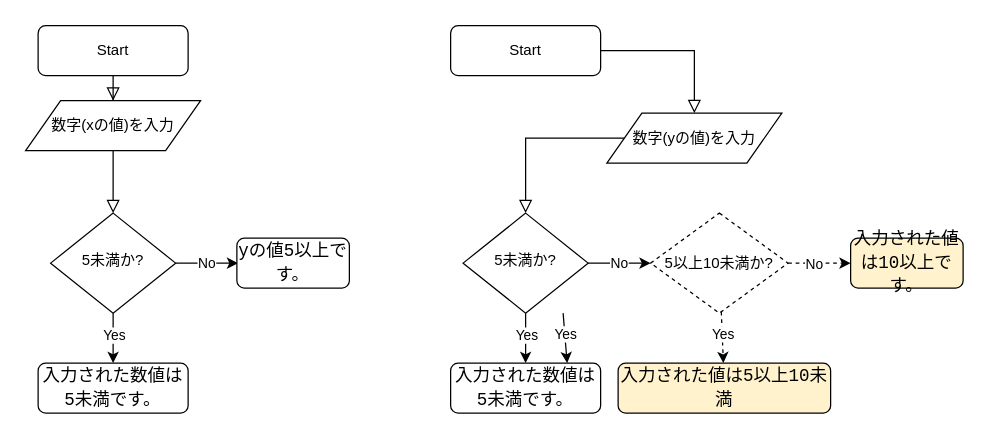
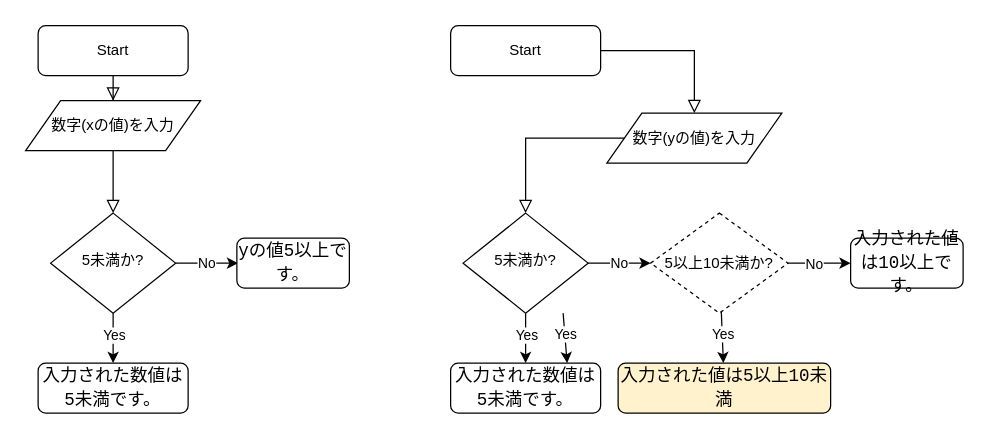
(832, 263) -> (832, 263)
(907, 263) -> (907, 263)
(722, 320) -> (722, 320)
